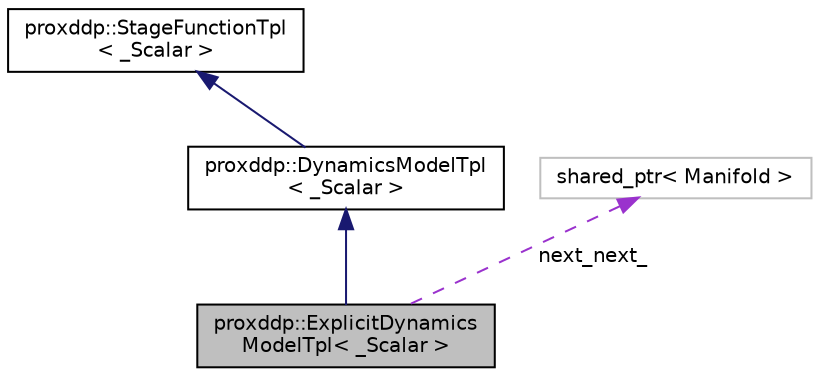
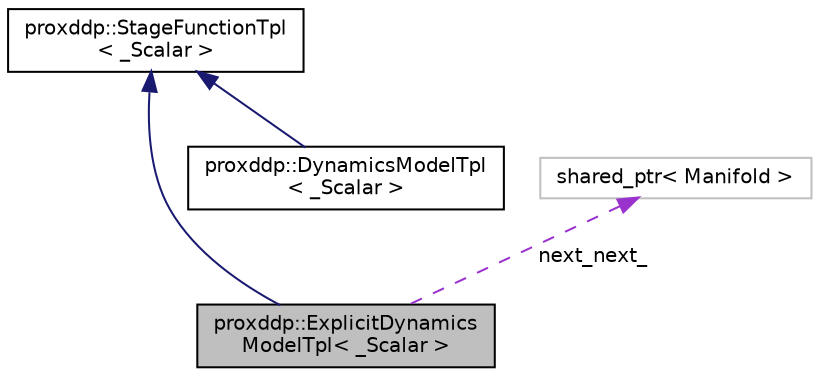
(346, 267) -> (177, 221)
